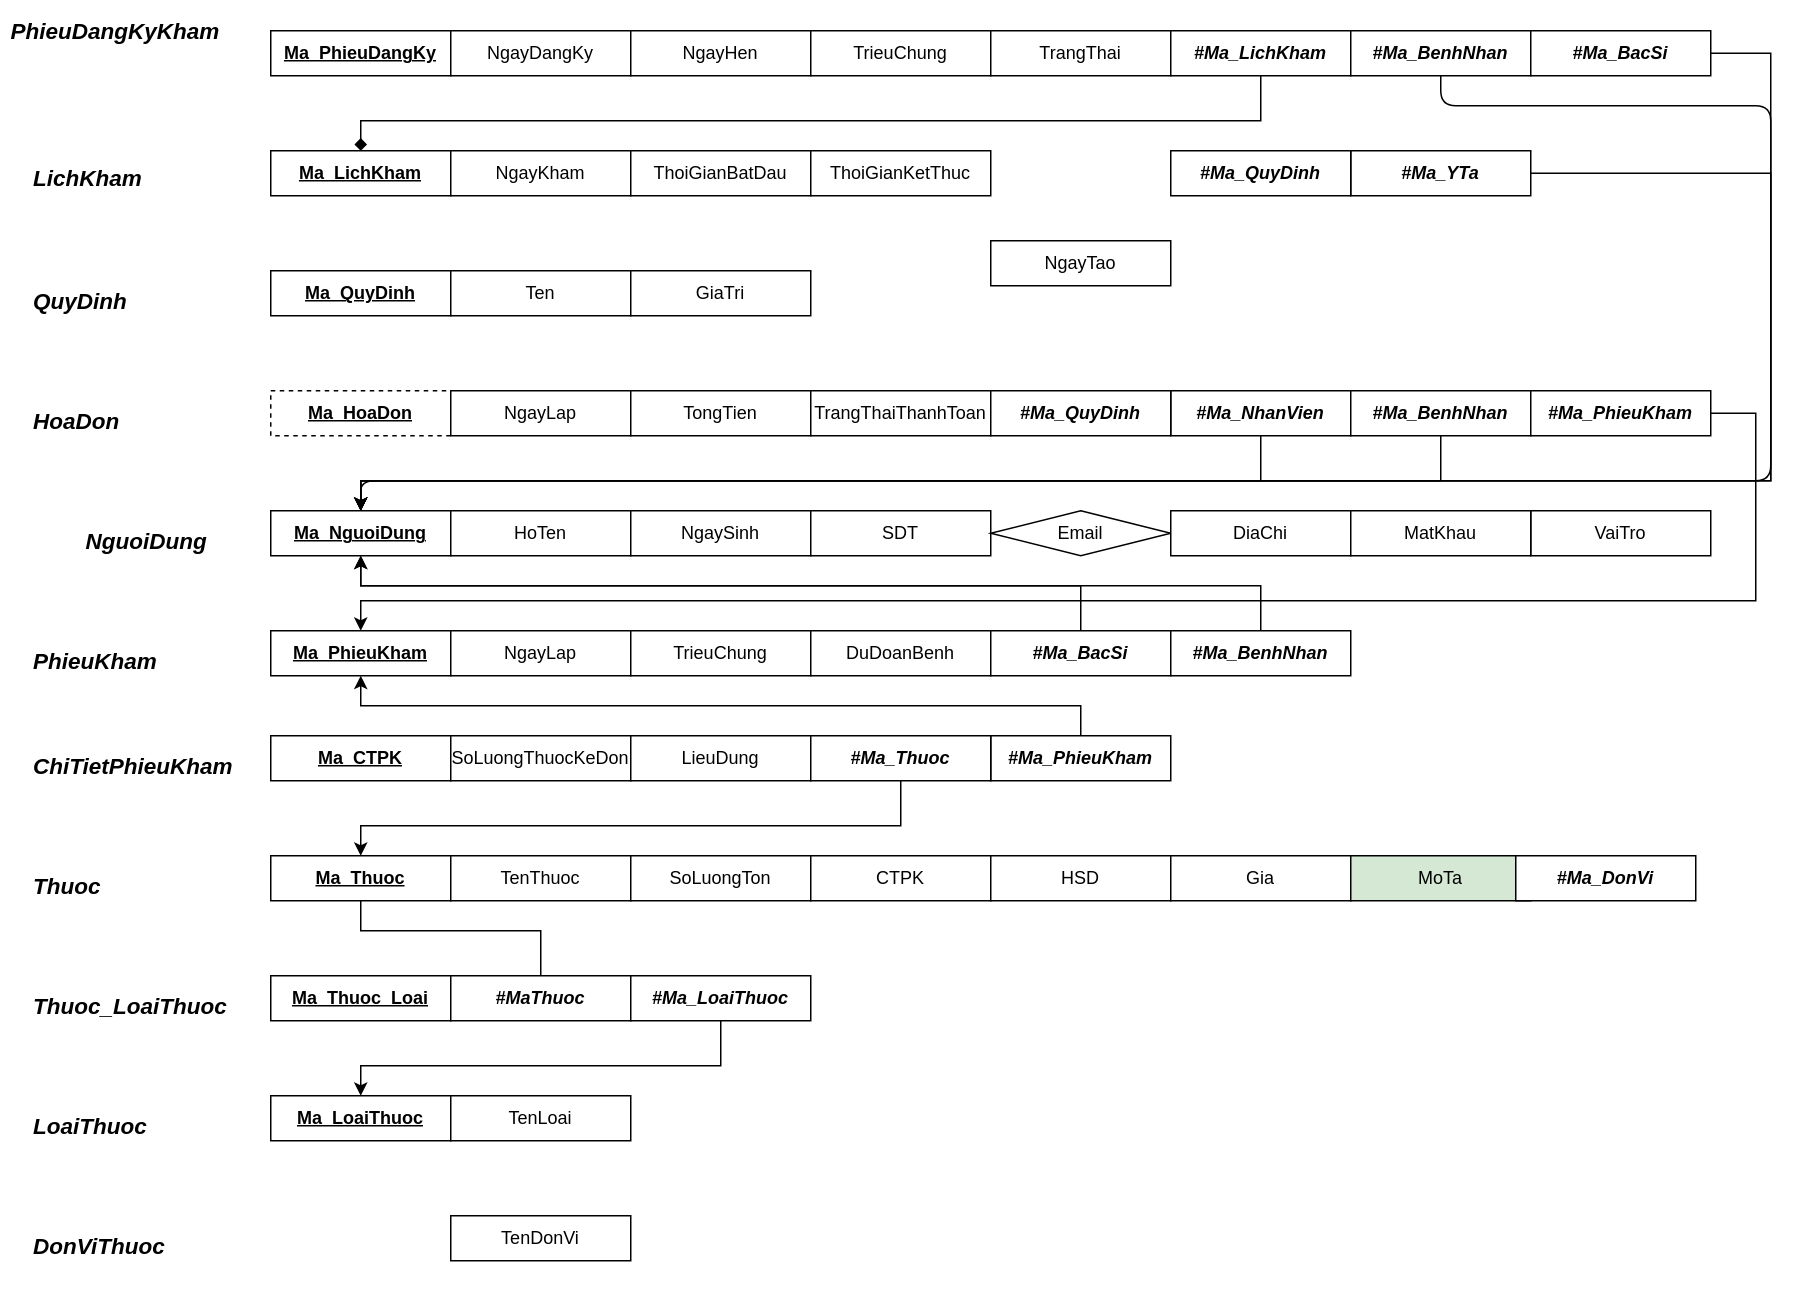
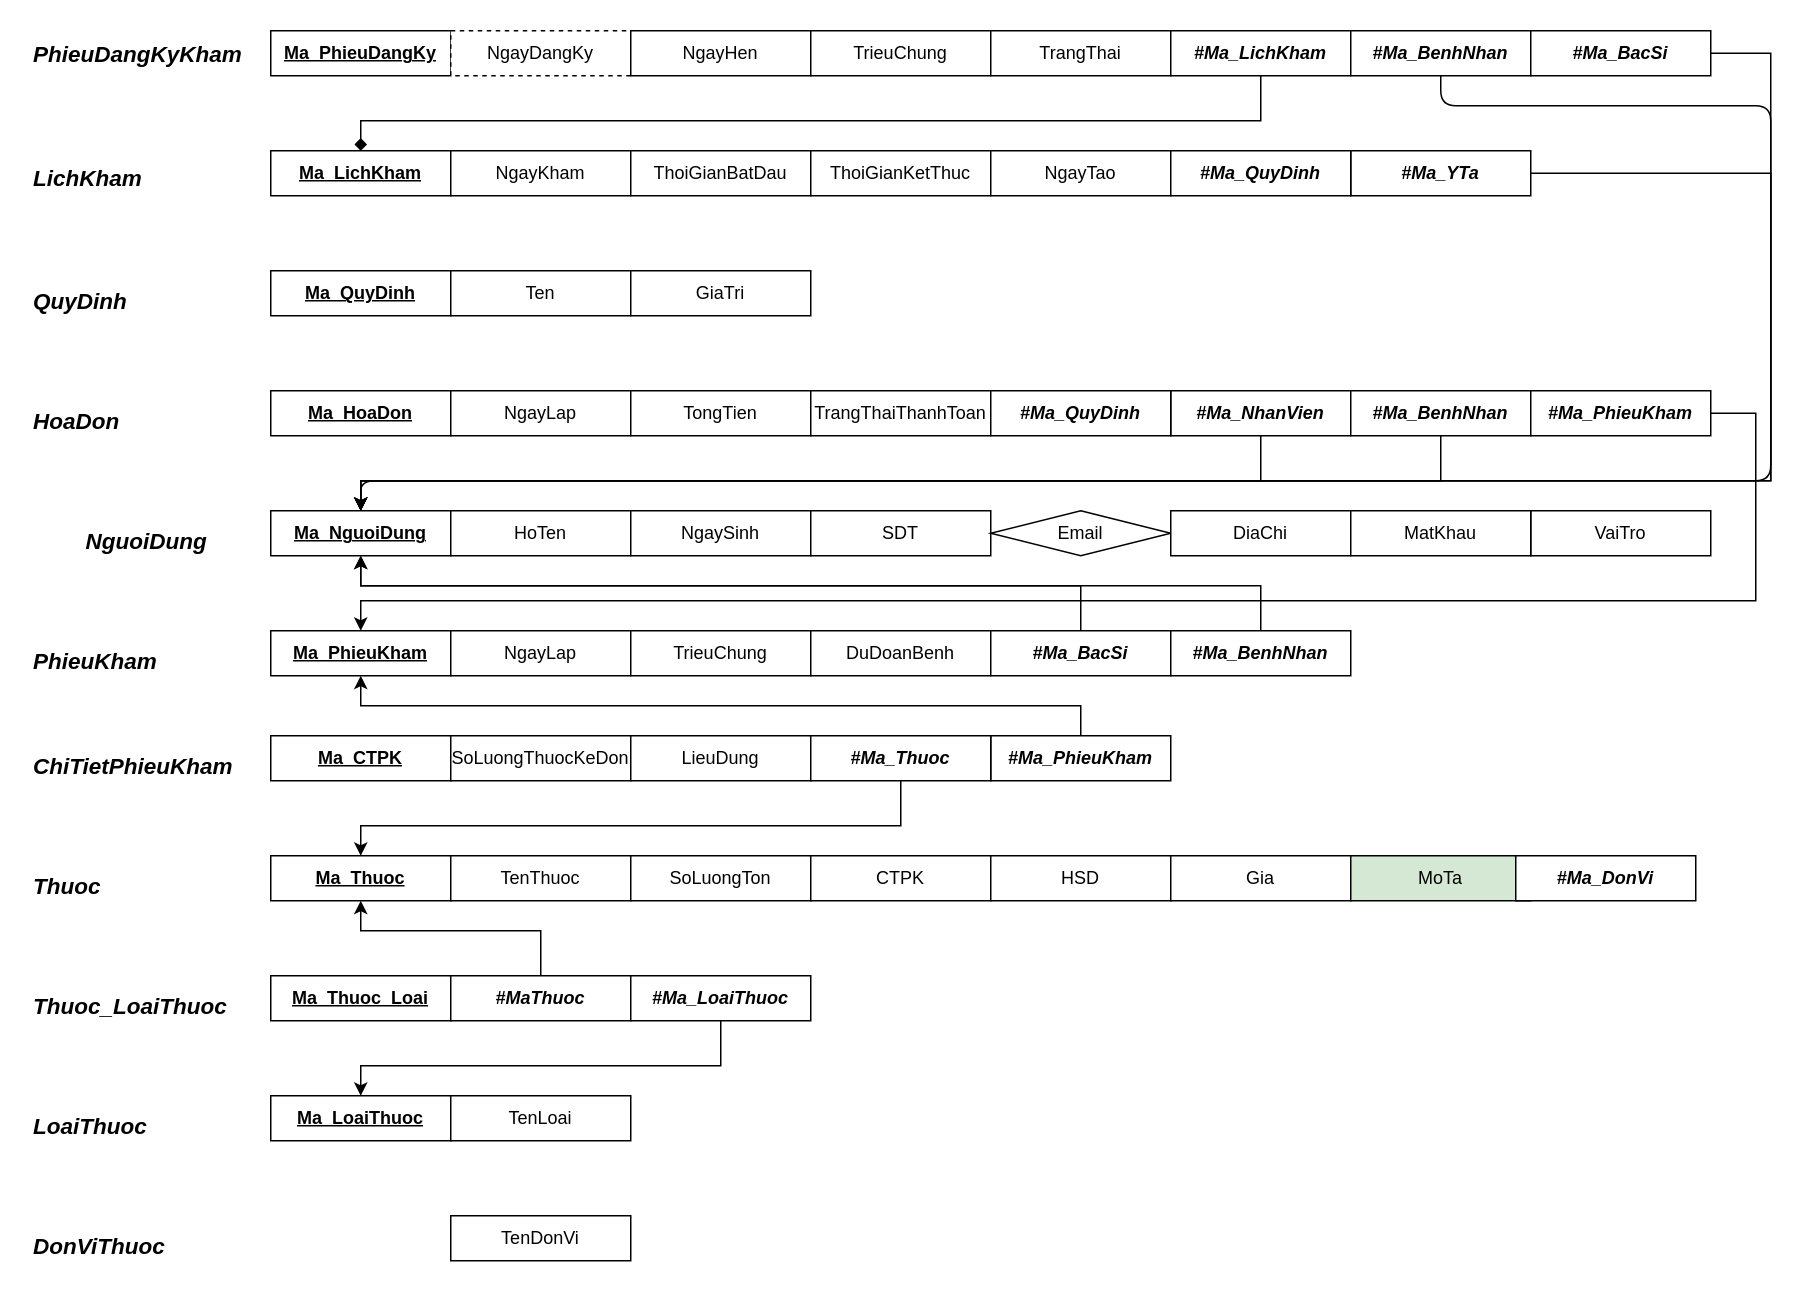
(113, 27) -> (136, 50)
(541, 53) -> (541, 53)
(1081, 263) -> (1081, 173)
(361, 413) -> (361, 413)
(361, 907) -> (361, 912)
